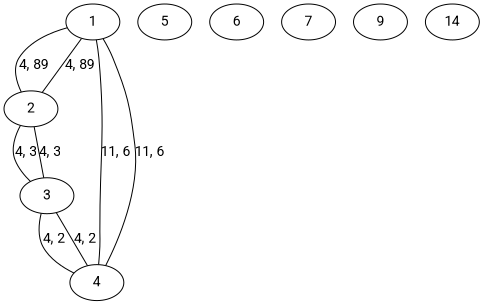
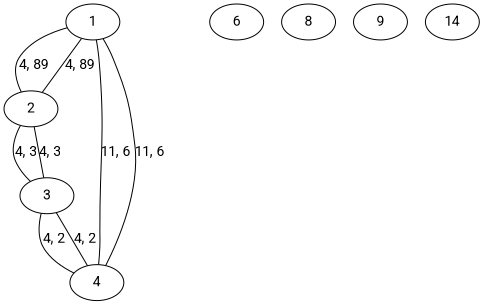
(165, 22) -> none
(309, 22) -> (309, 22)
